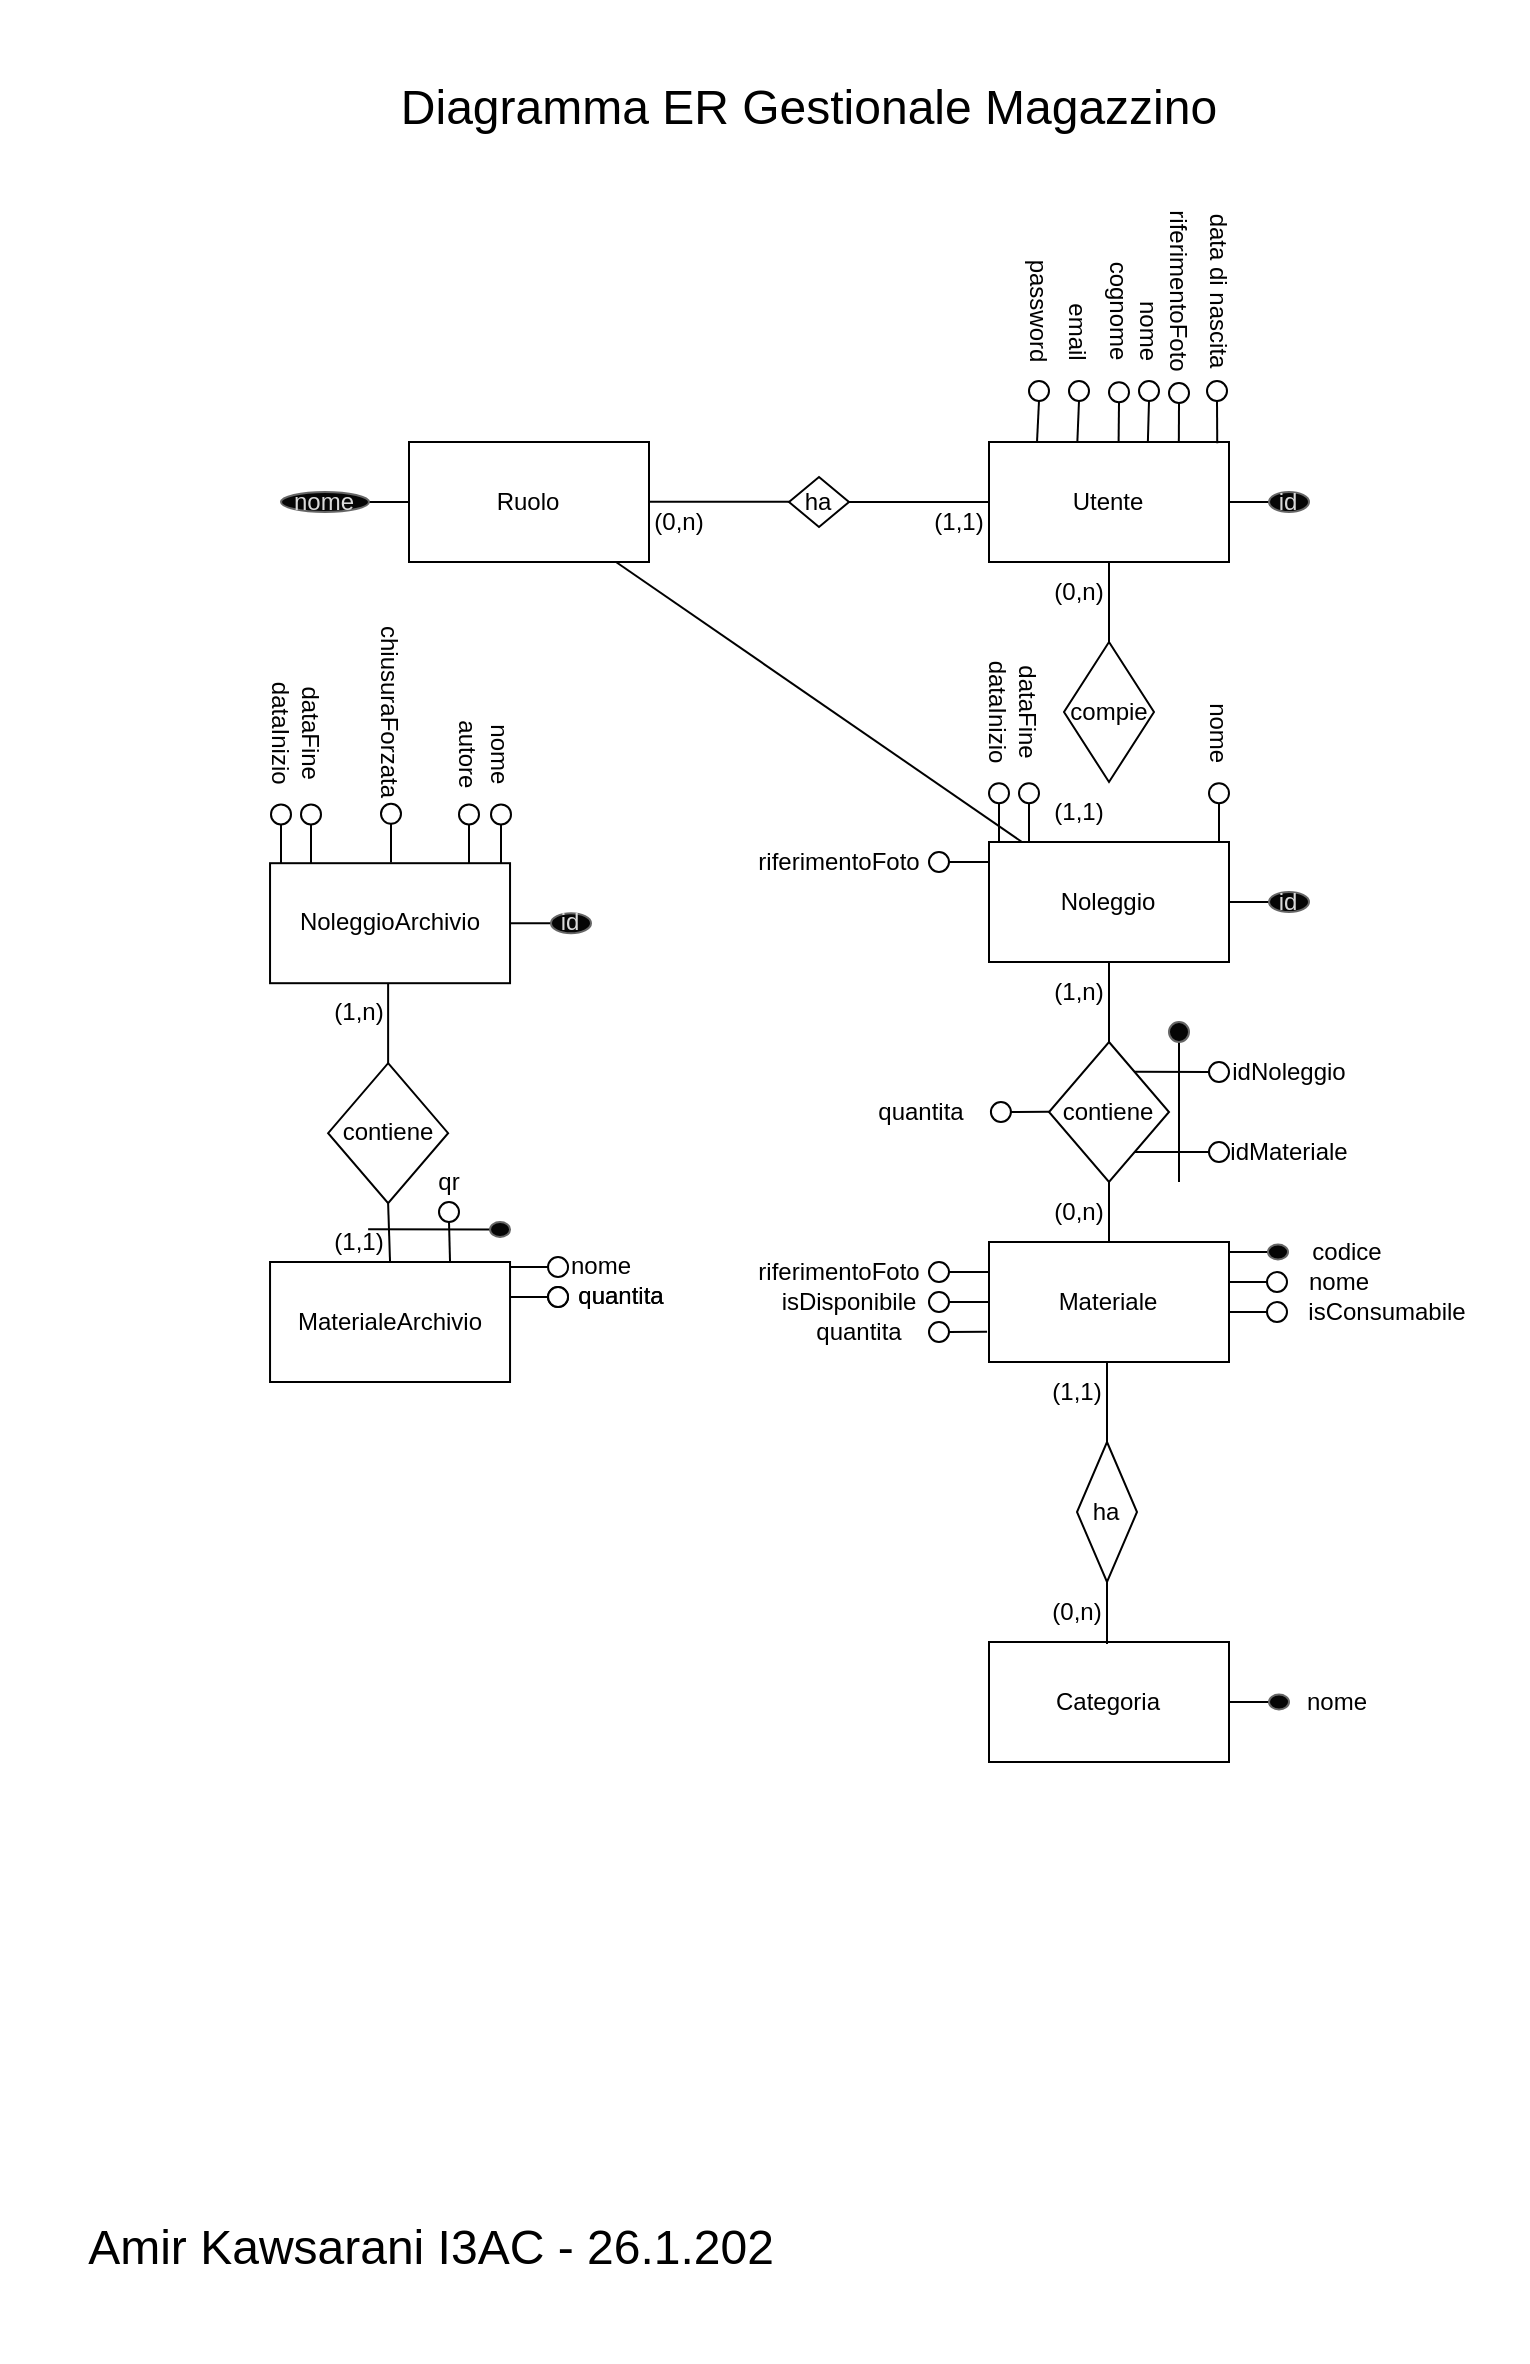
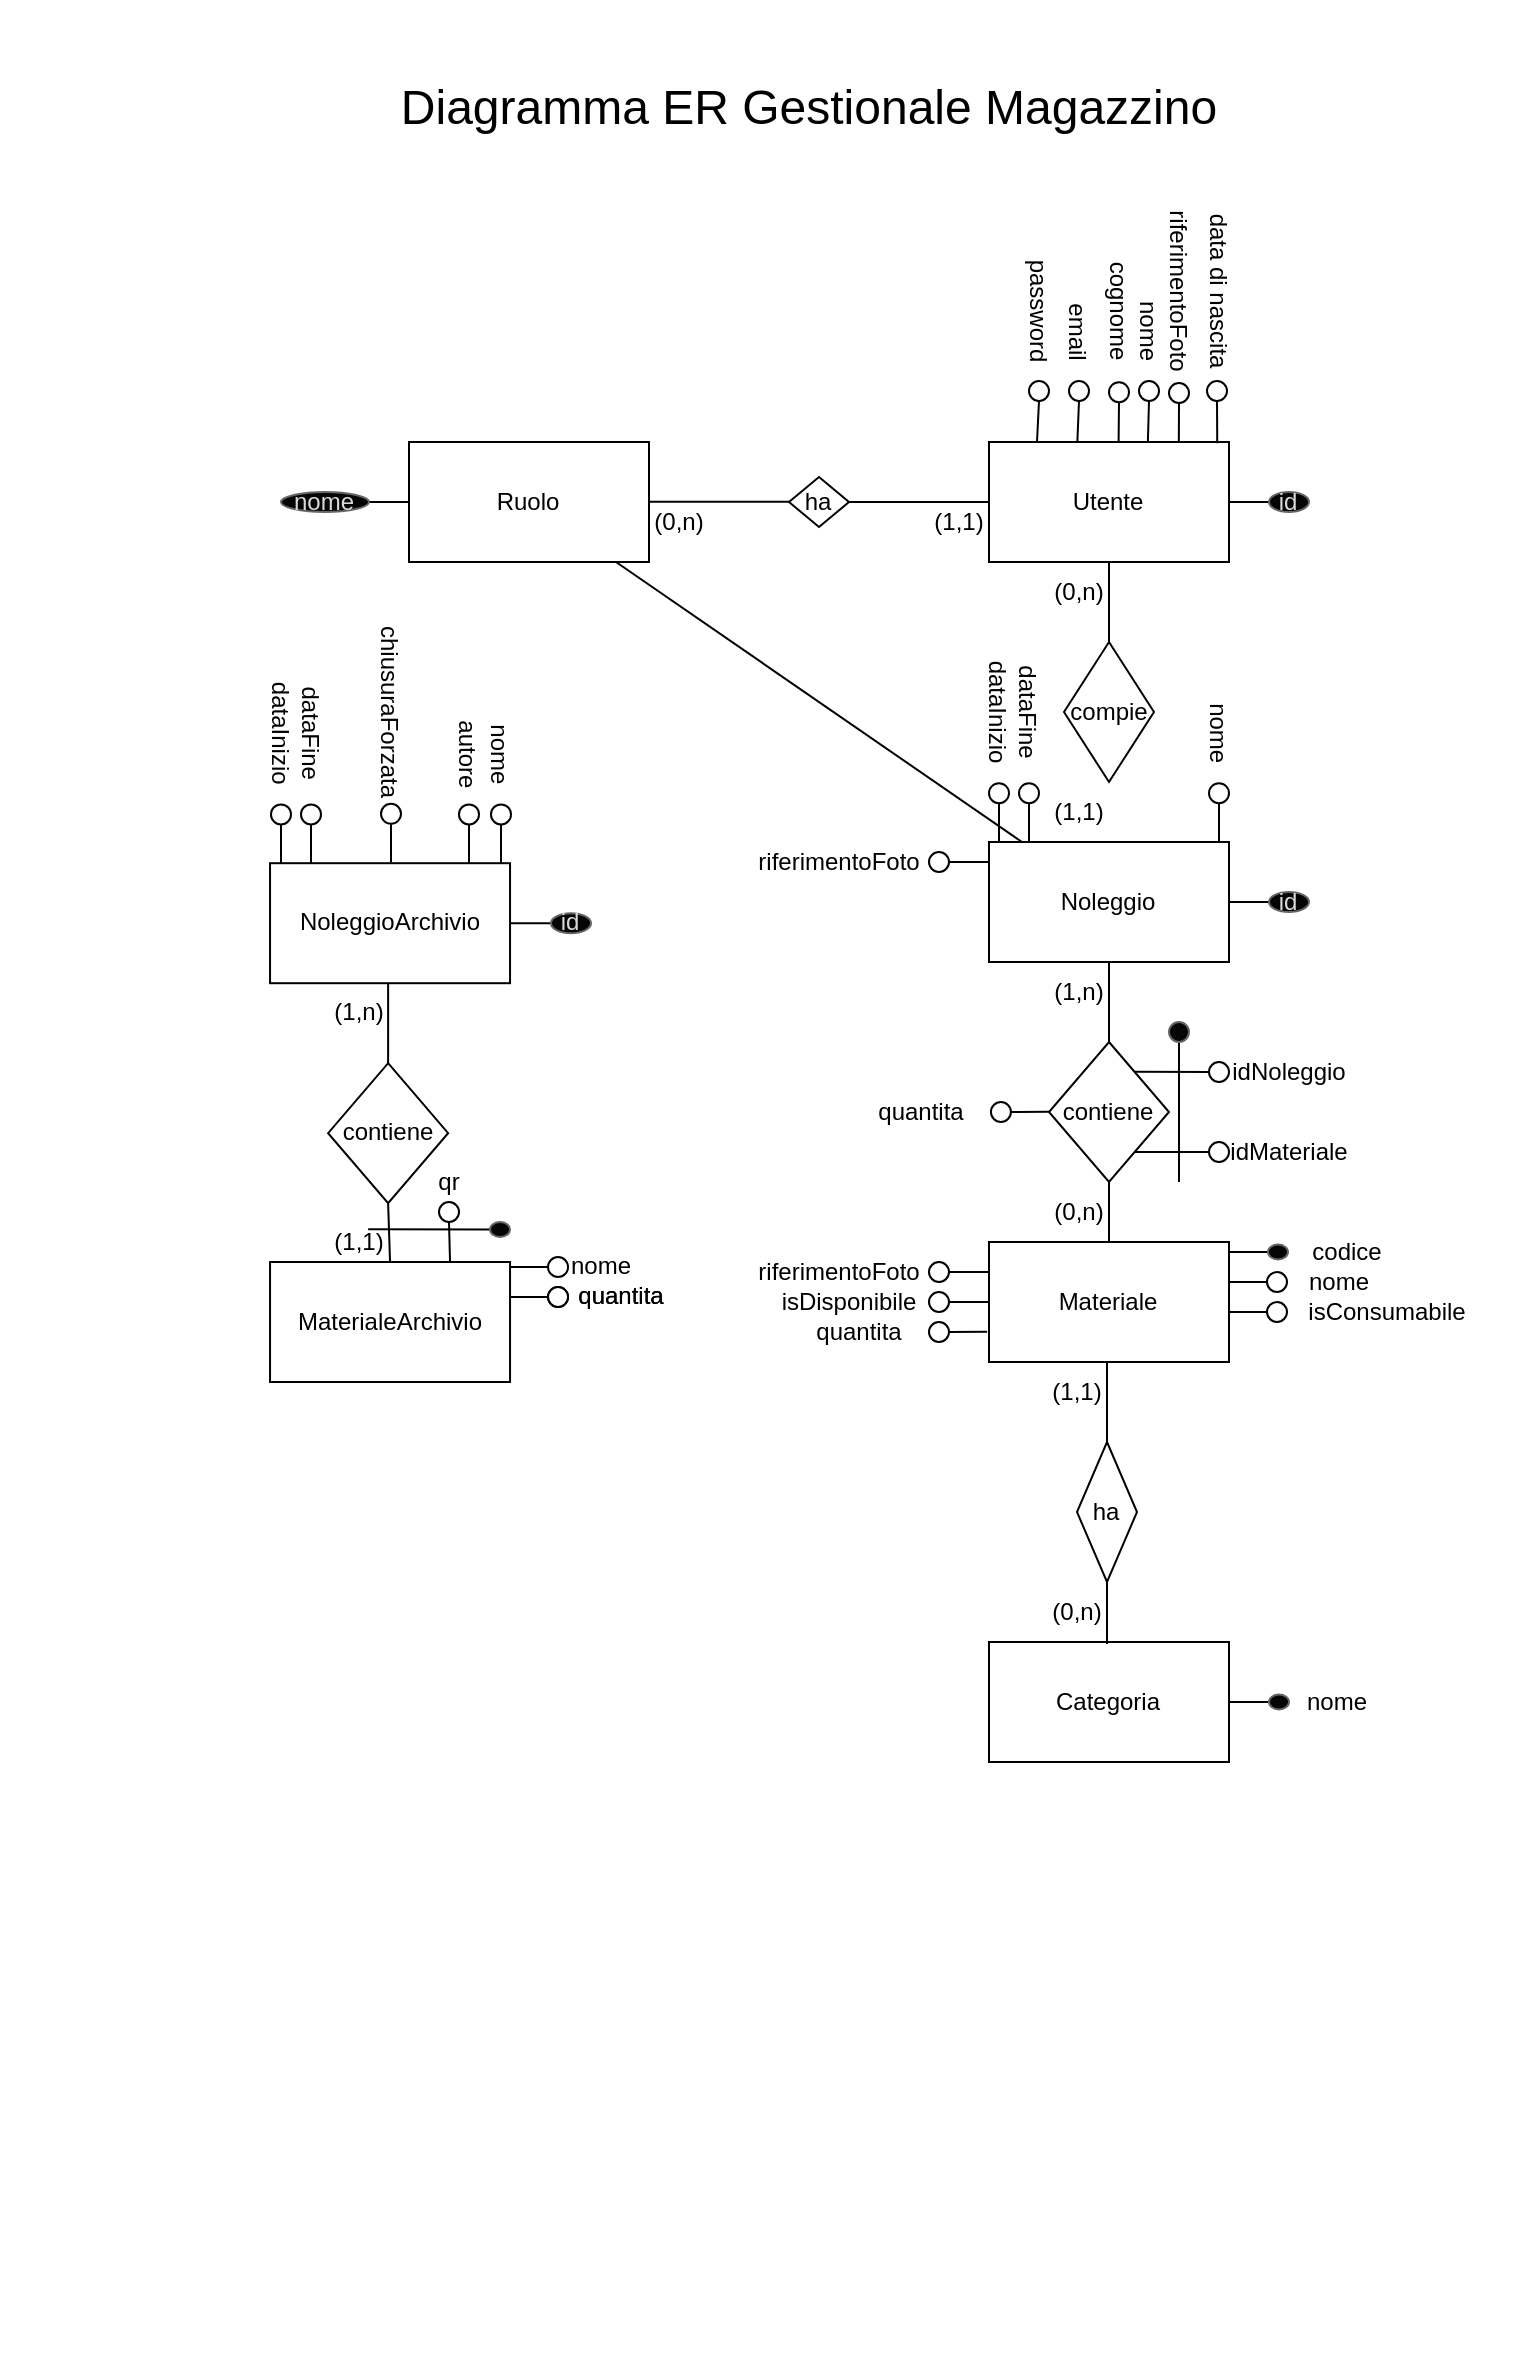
(431, 2251) -> none
